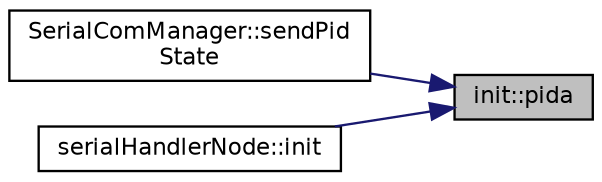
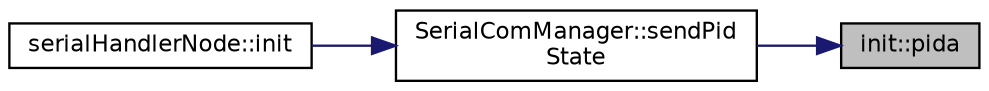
(383, 119) -> (342, 46)
